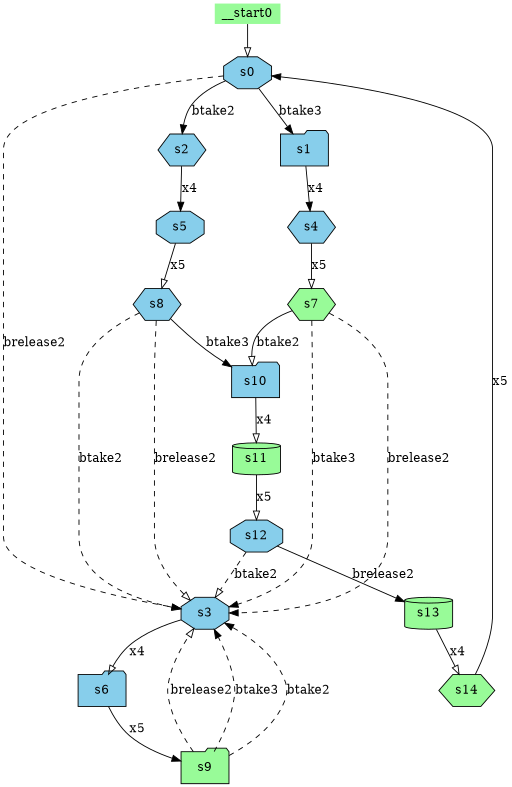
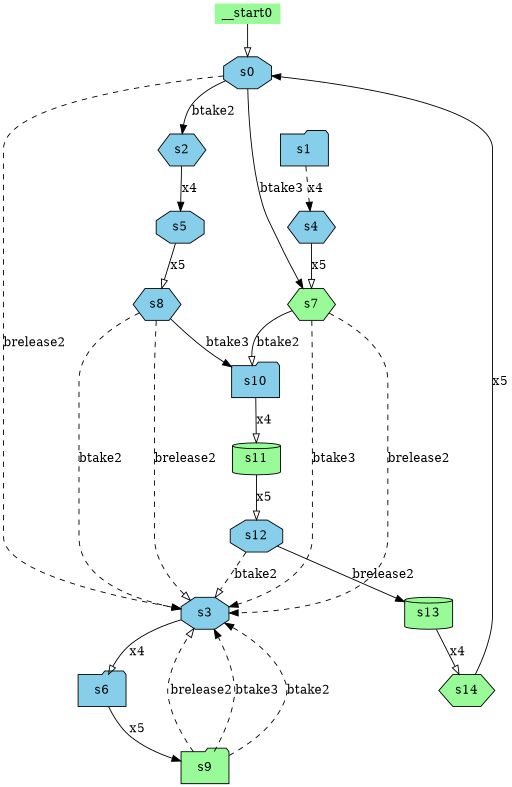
(273, 107) -> (259, 189)
(308, 184) -> (308, 184)
